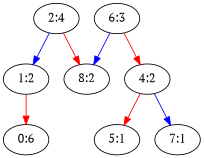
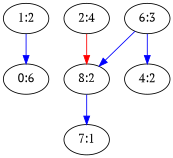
(43, 45) -> none
(130, 45) -> (147, 45)
(26, 105) -> (26, 45)
(161, 106) -> (87, 105)
(117, 140) -> none
